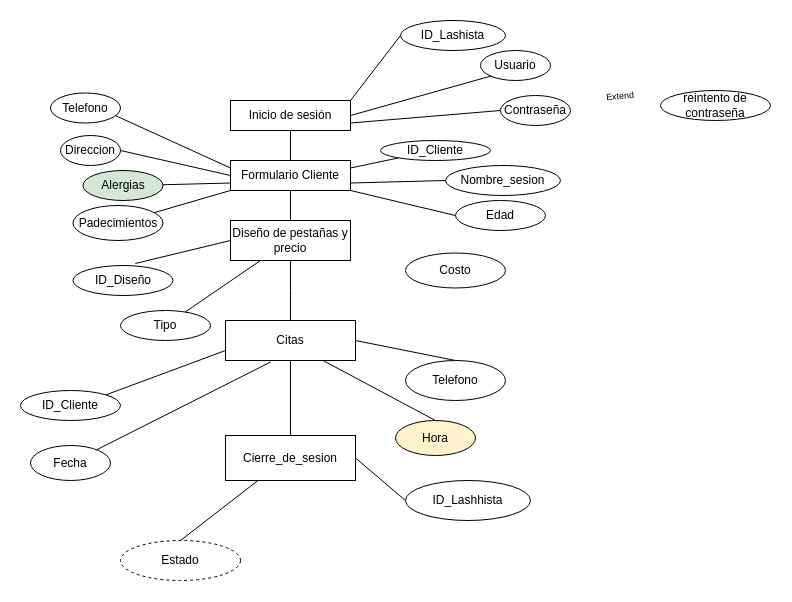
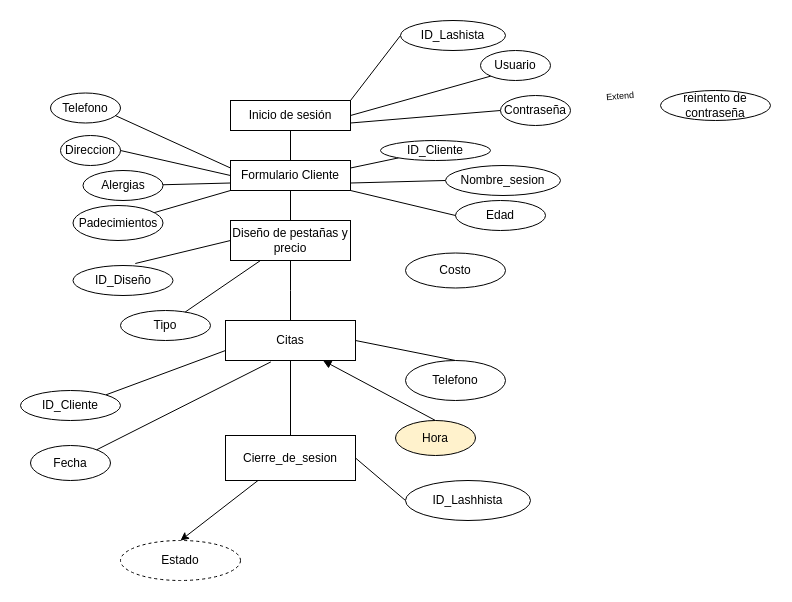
(123, 186) -> (123, 186)
(327, 363) -> (331, 365)
(184, 537) -> (187, 535)
